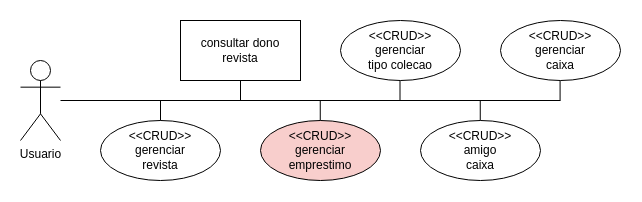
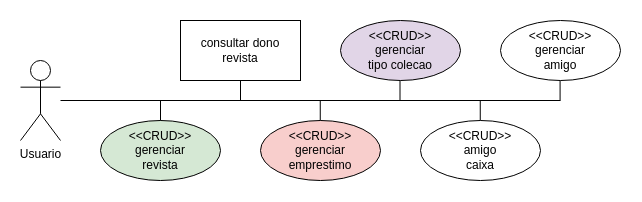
(401, 51) -> (401, 51)
(561, 51) -> (561, 51)
(161, 151) -> (161, 151)
